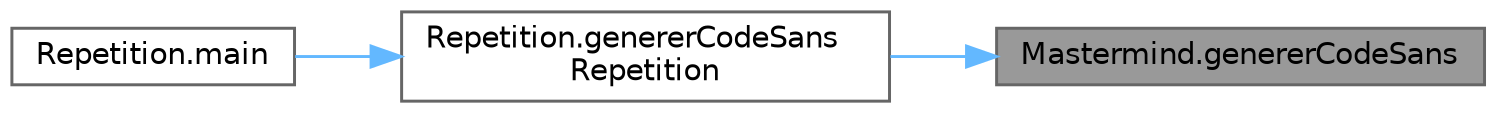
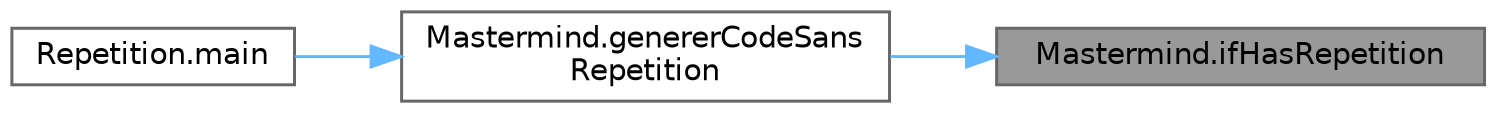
(646, 57) -> (646, 57)
(1241, 57) -> (1241, 57)
